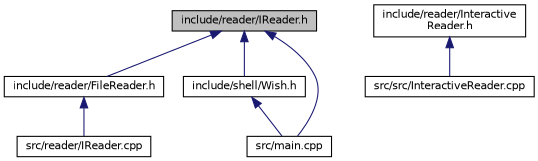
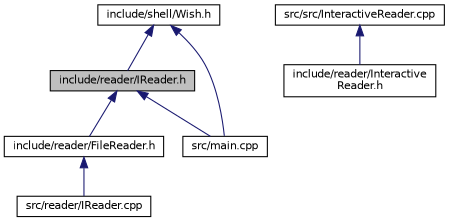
(244, 59) -> (138, 53)
(450, 62) -> (360, 50)
